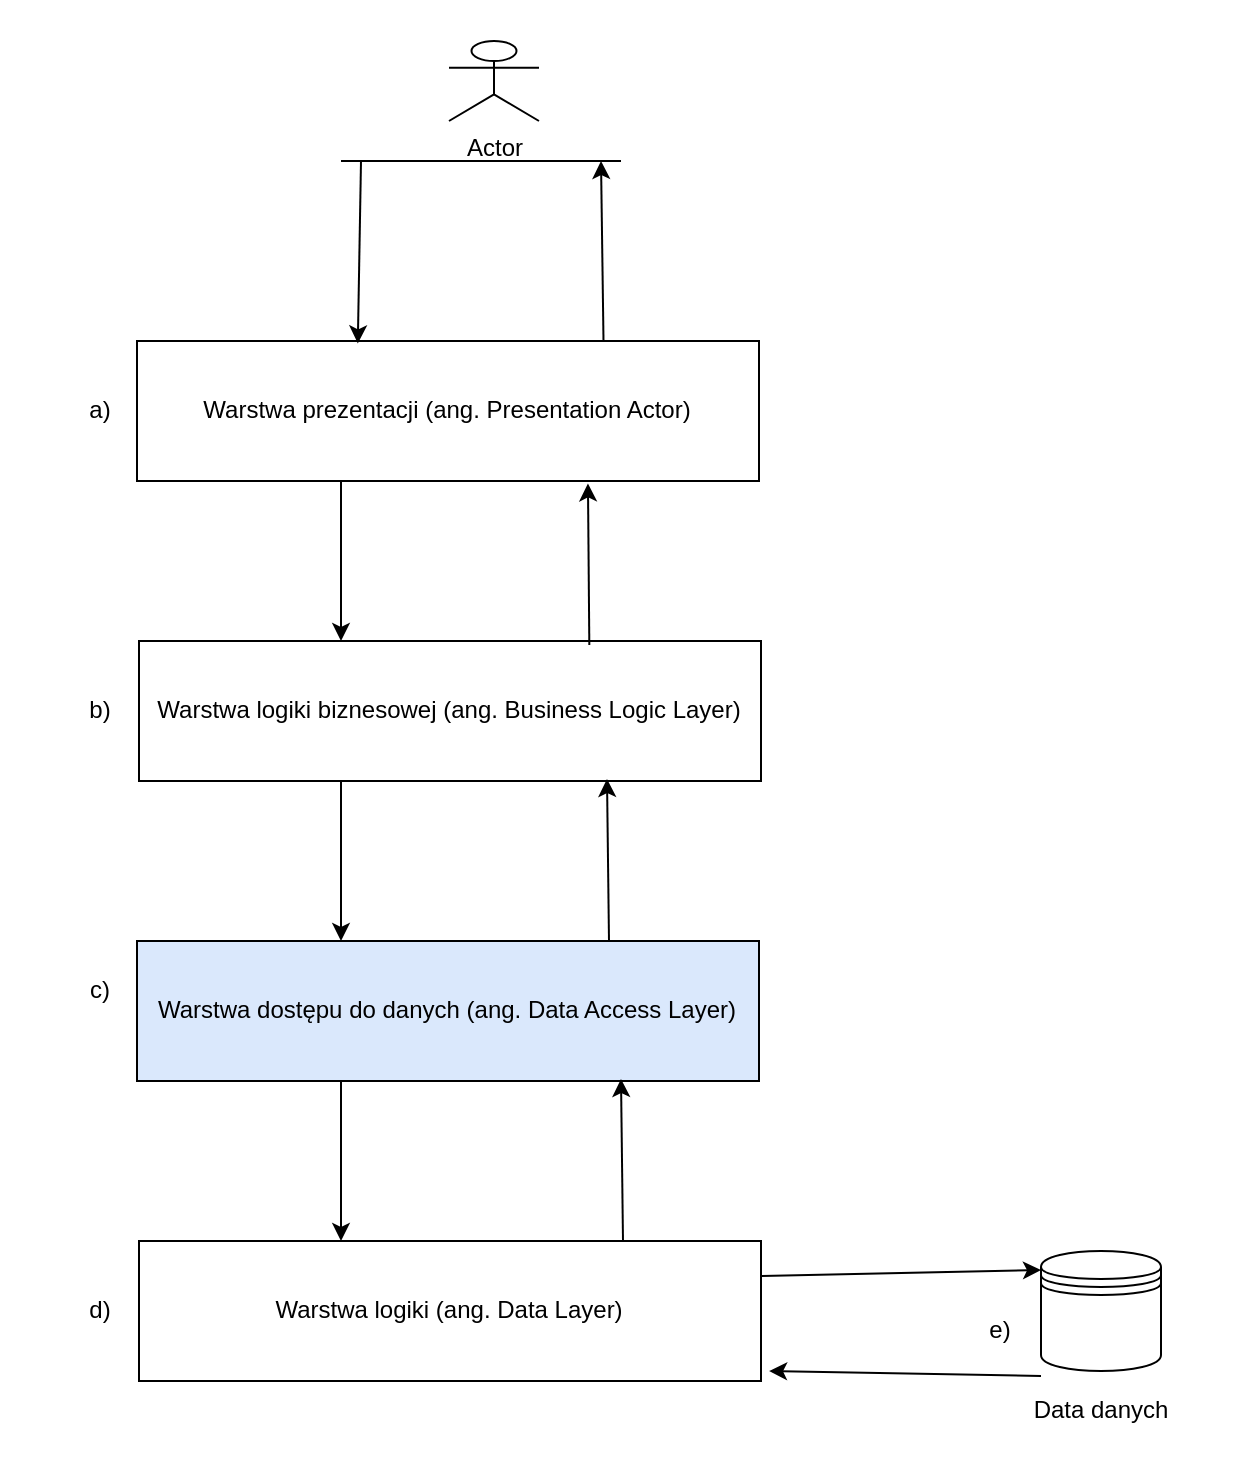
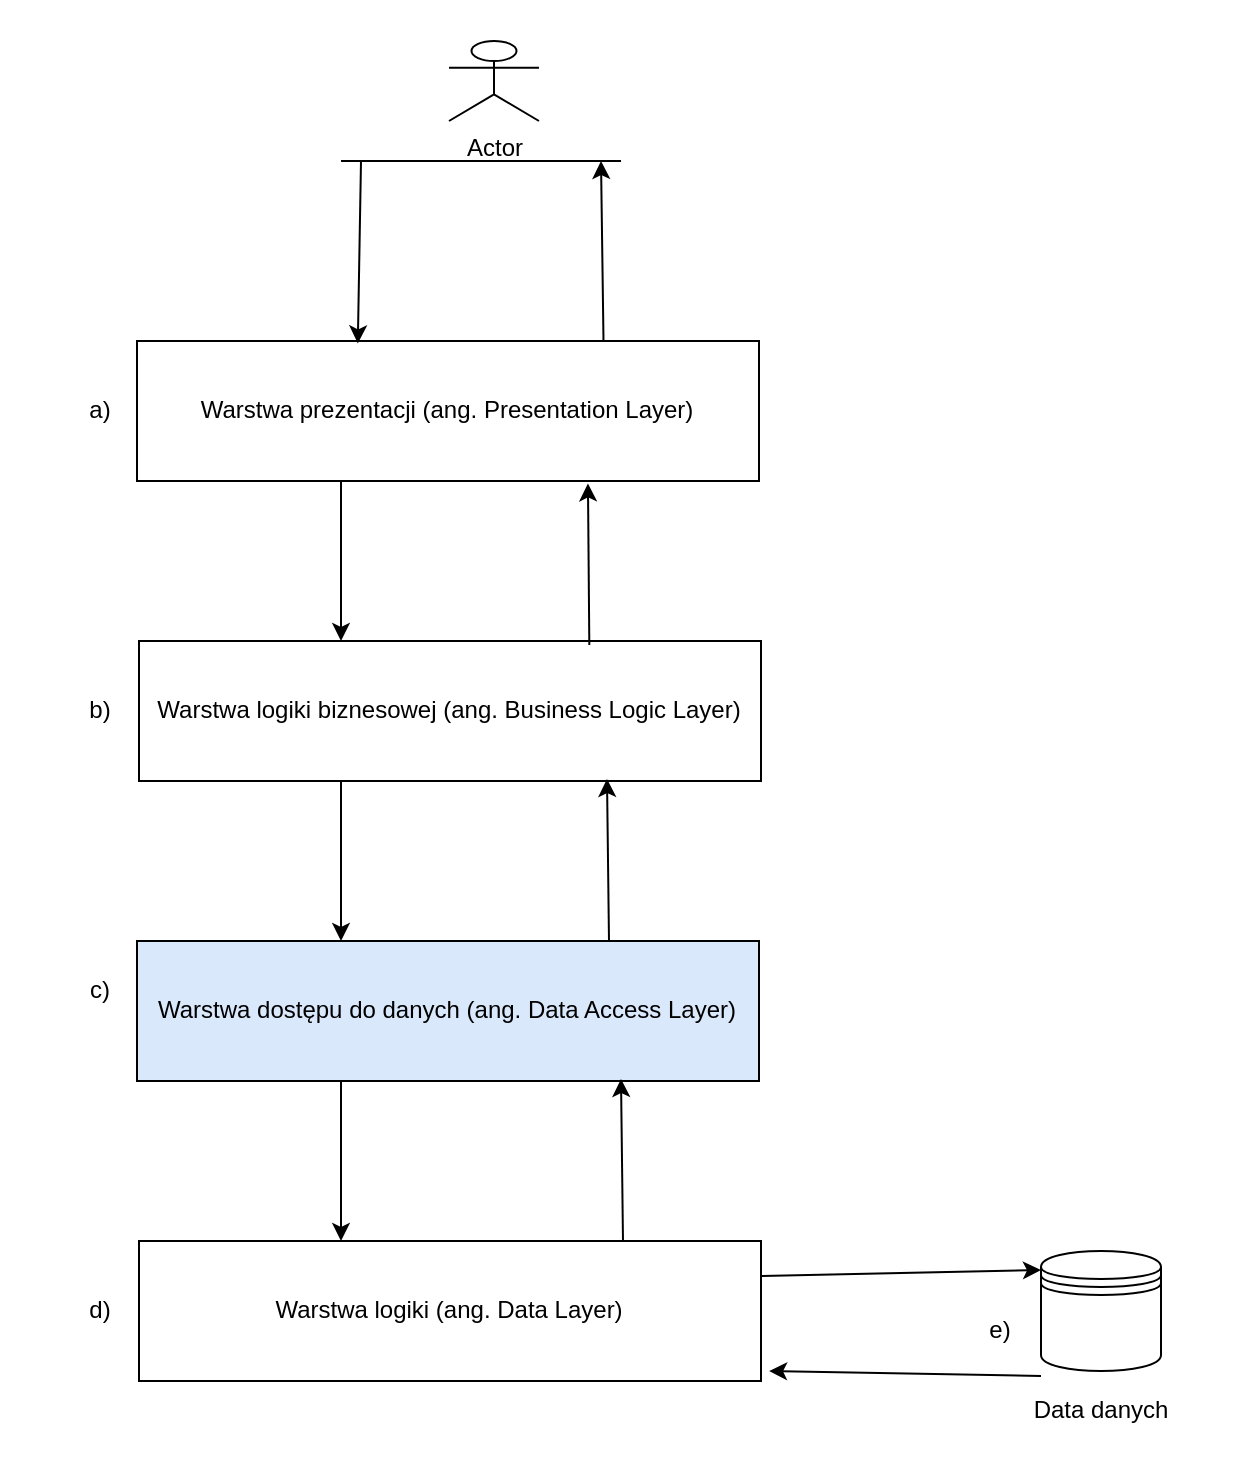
(448, 411) -> (448, 411)
